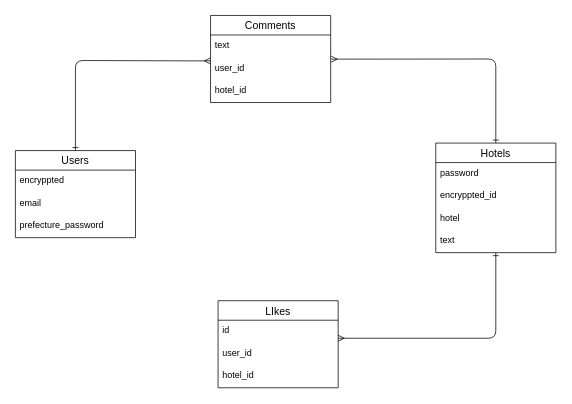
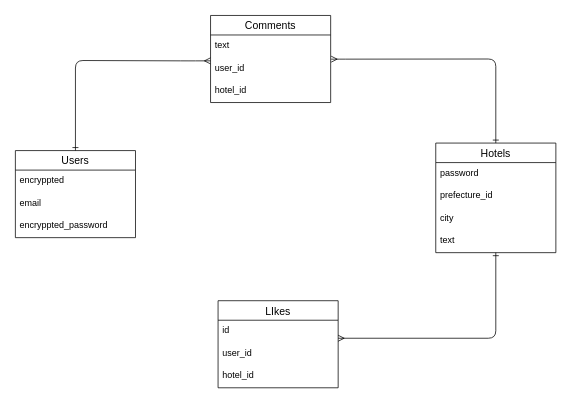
(471, 195) -> (471, 195)
(451, 218) -> (448, 218)
(67, 225) -> (67, 225)
